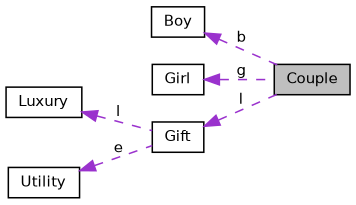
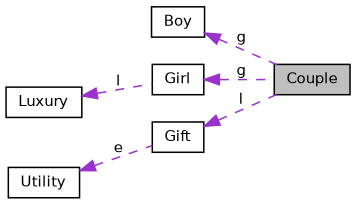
(239, 38) -> (239, 38)
(124, 123) -> (125, 89)
